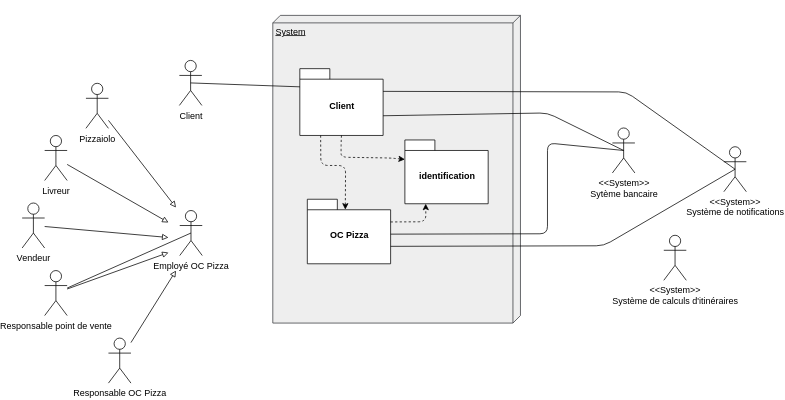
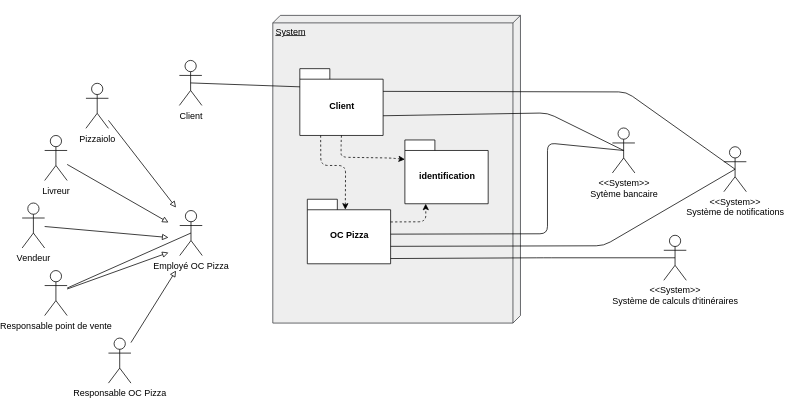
none -> (529, 258)
